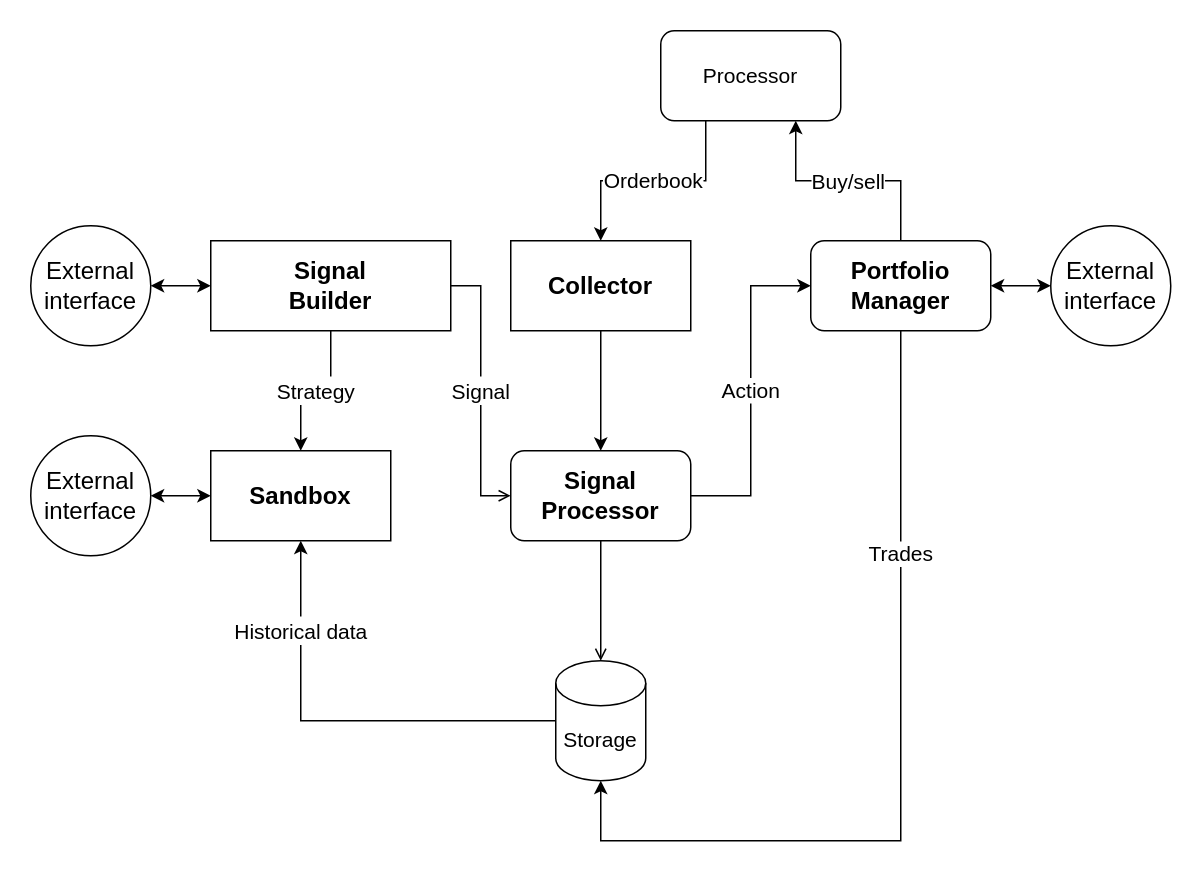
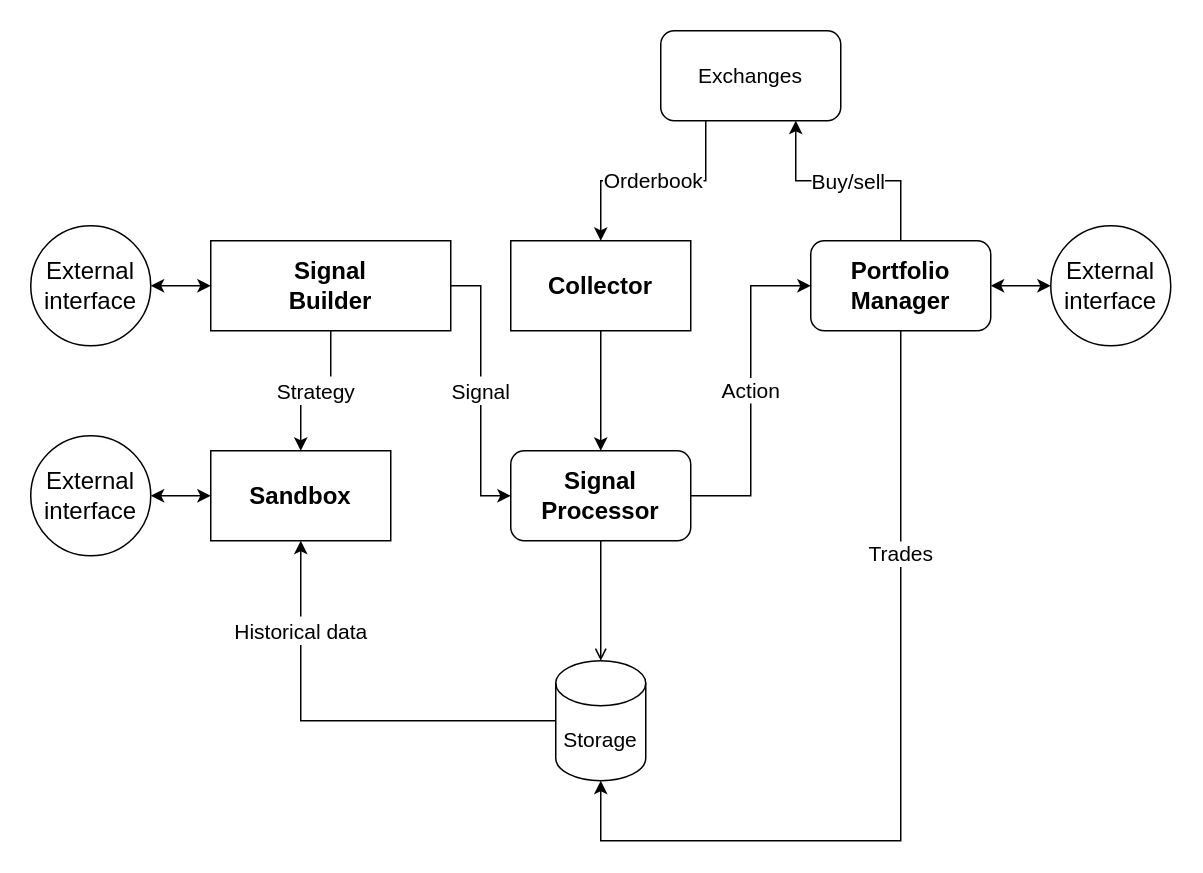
(751, 76) -> (751, 76)
(501, 496) -> (499, 496)
